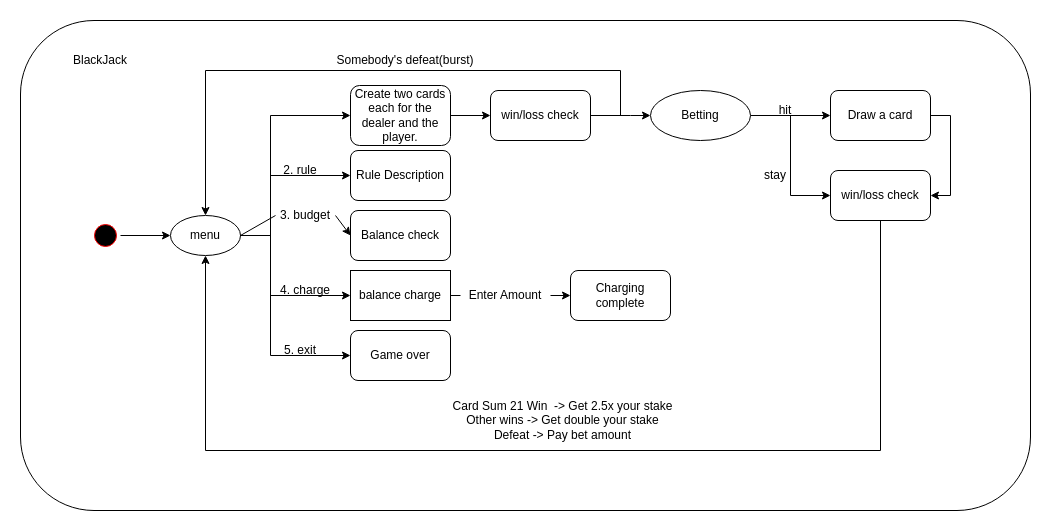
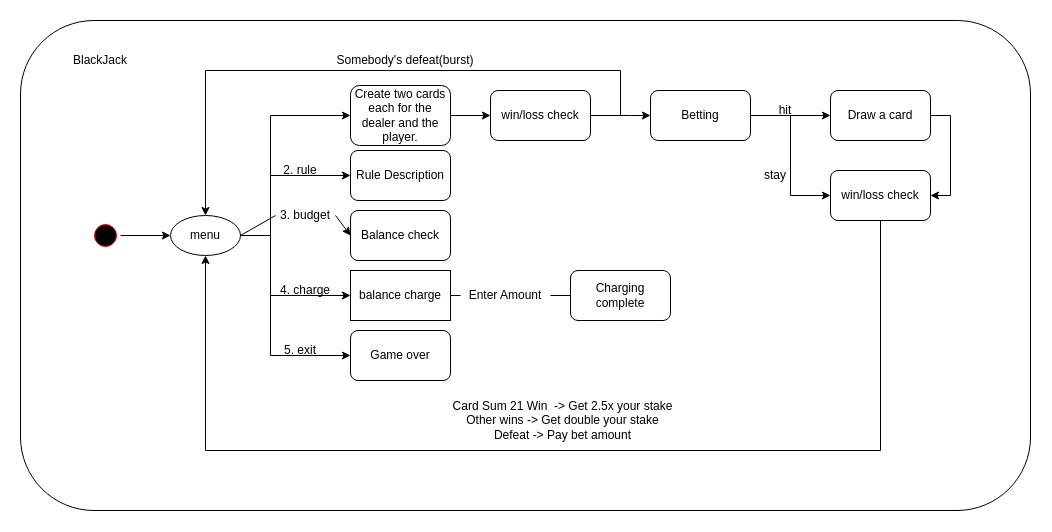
(701, 116) -> (701, 116)
(562, 296) -> (564, 296)
